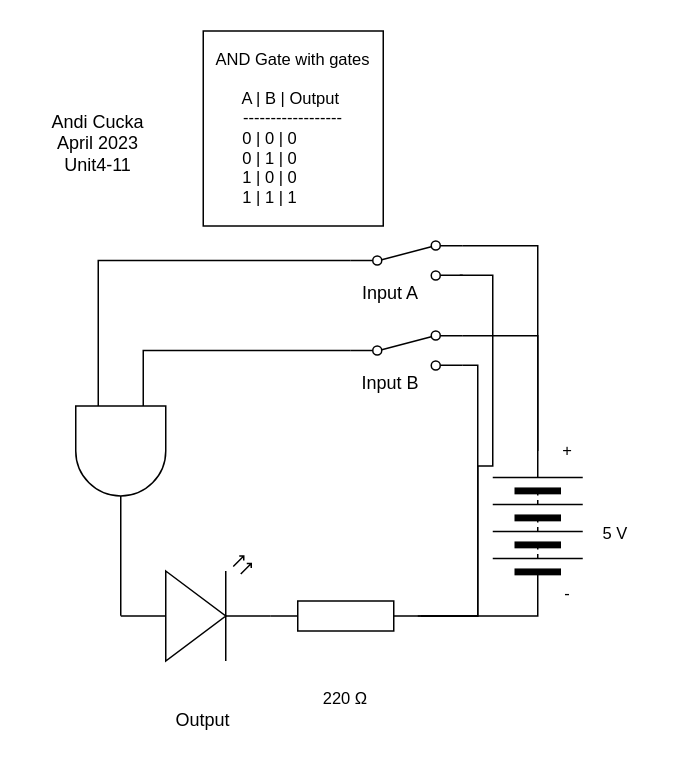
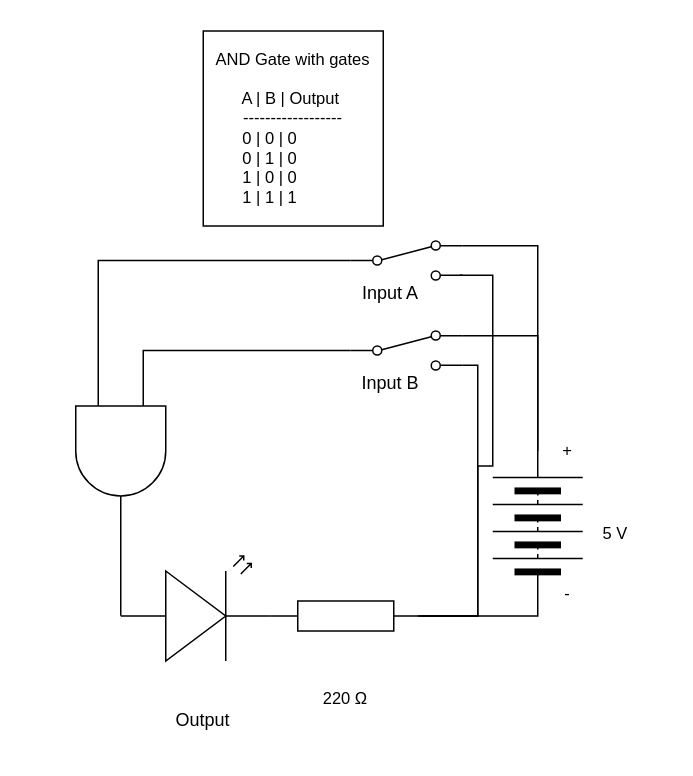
(98, 143) -> none
